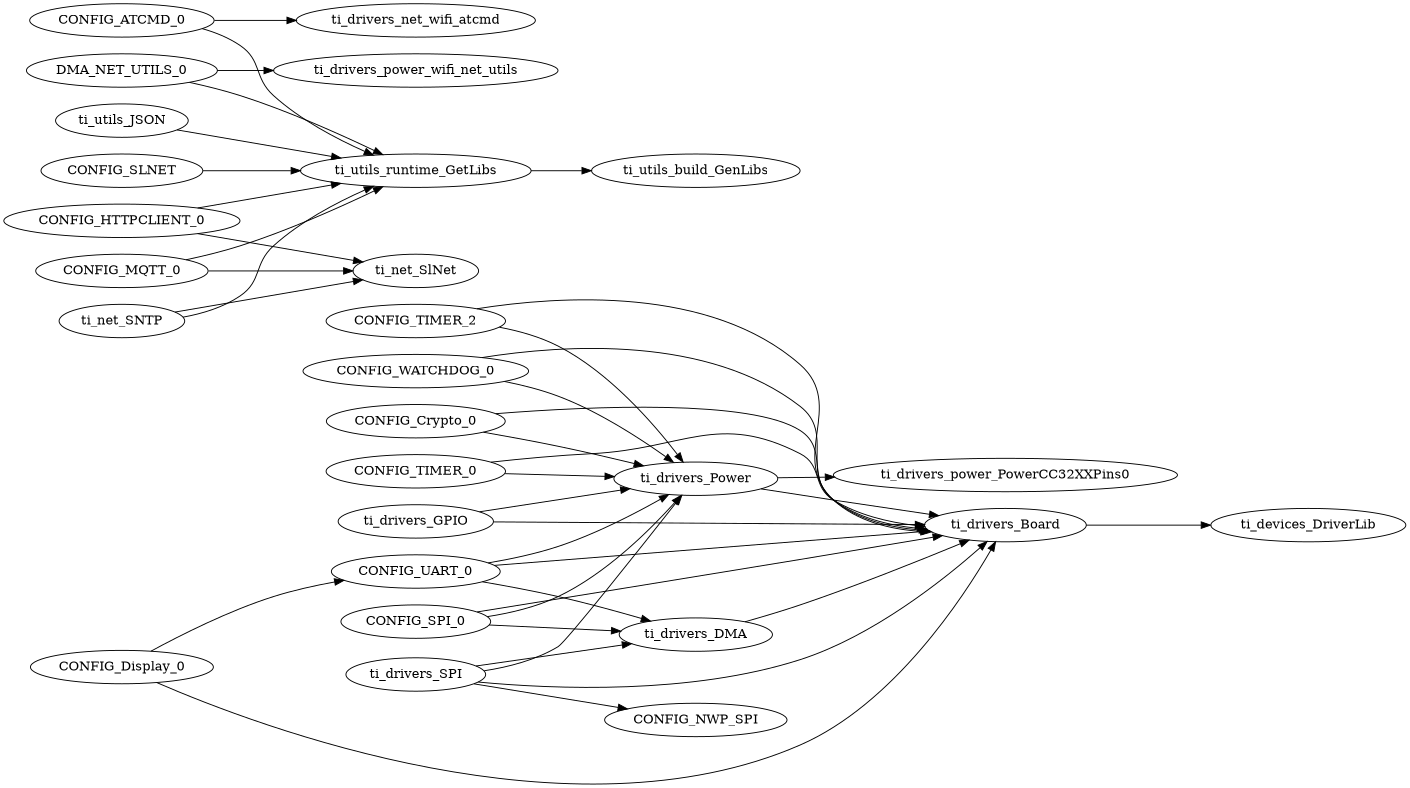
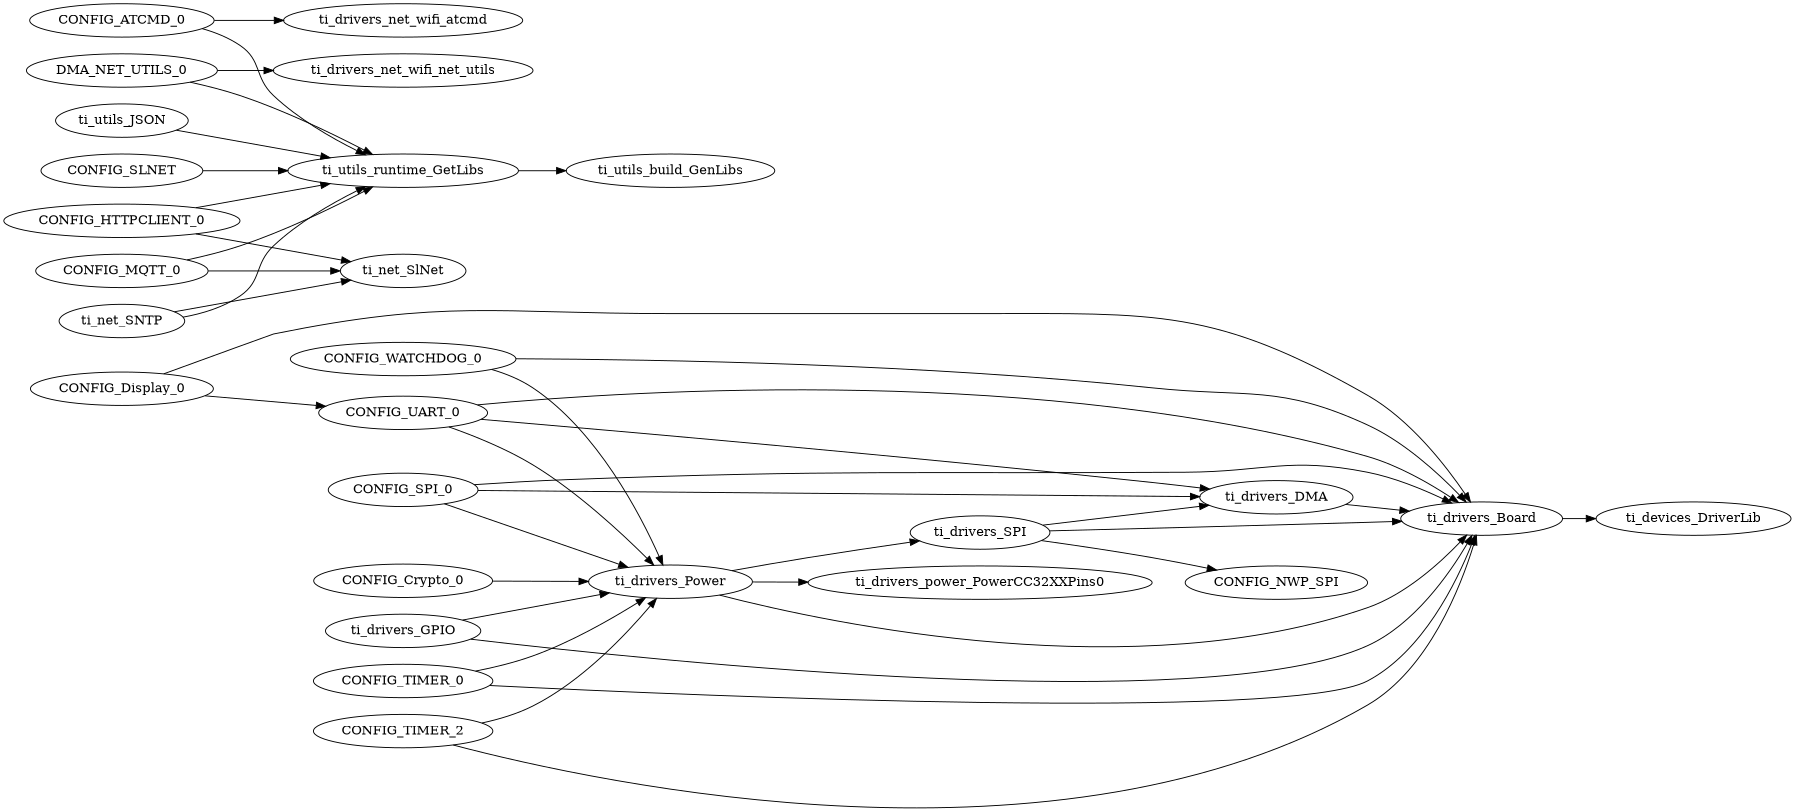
(416, 71) -> (403, 71)
(734, 412) -> none
(589, 611) -> (821, 556)
